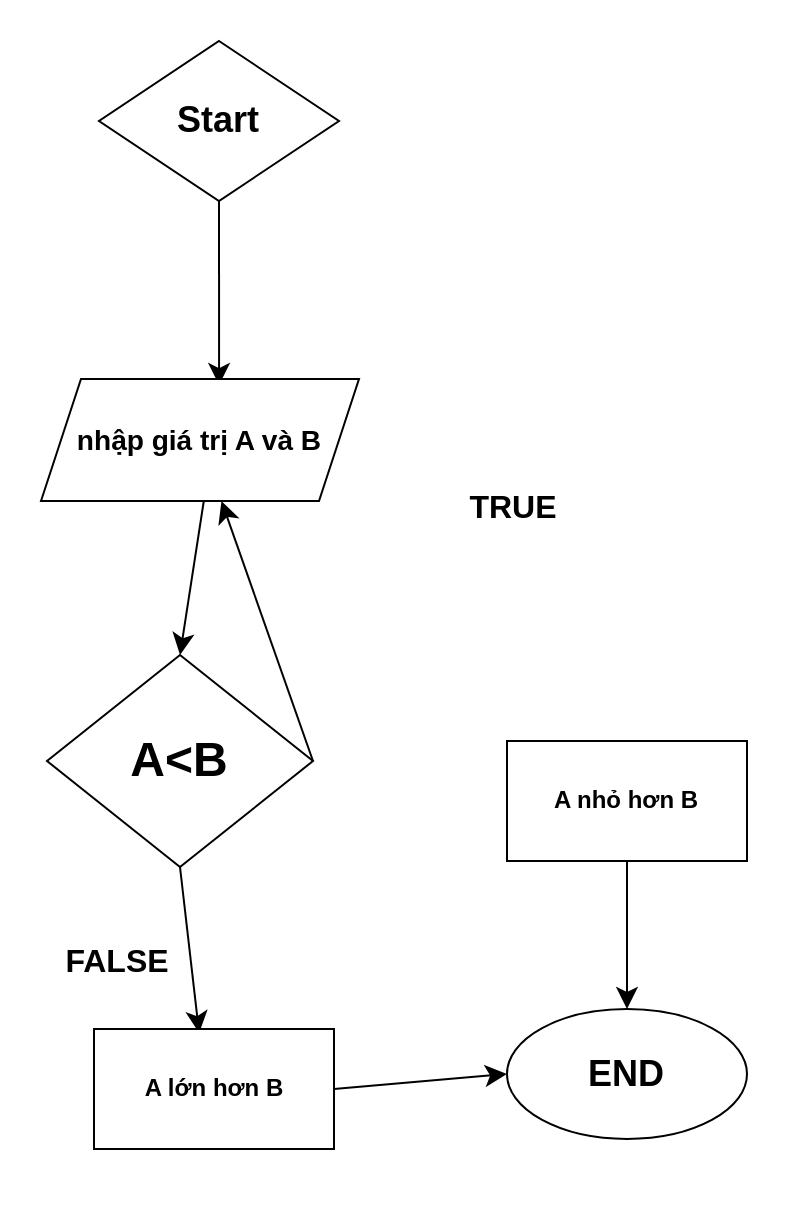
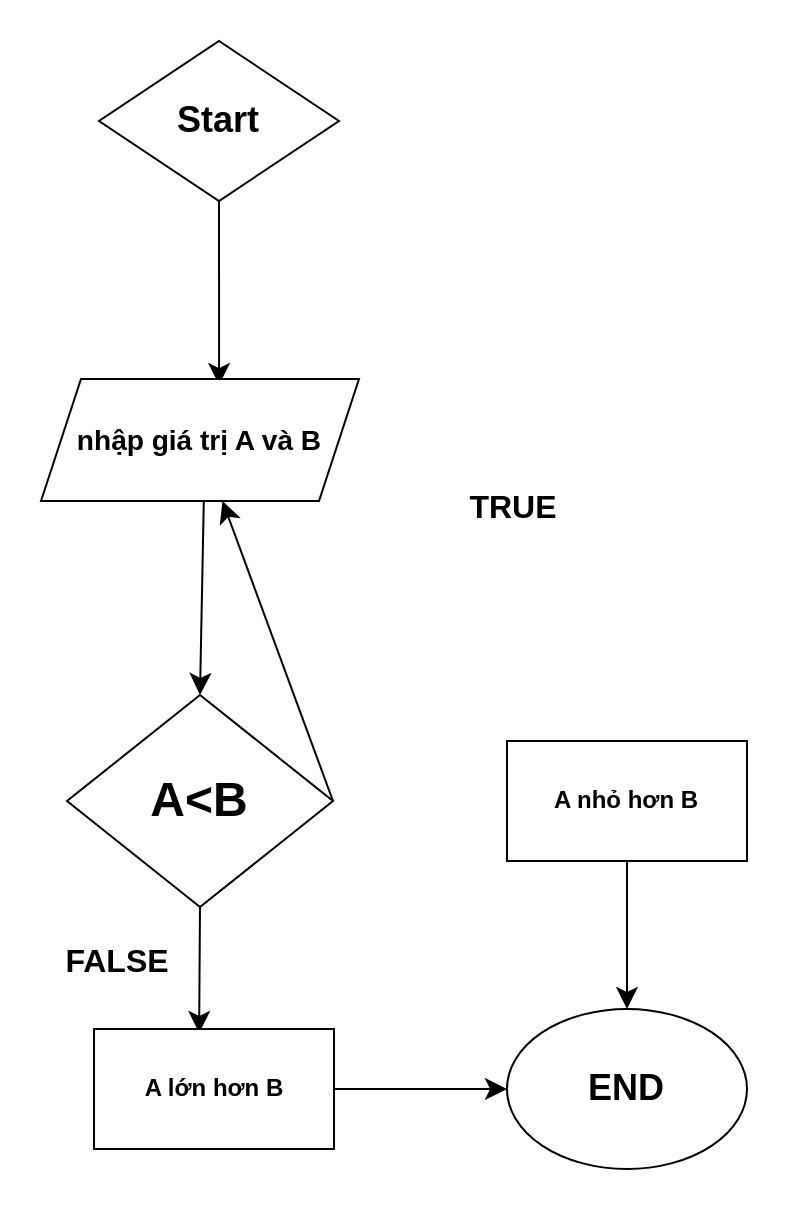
(180, 761) -> (200, 801)
(627, 1074) -> (627, 1089)
